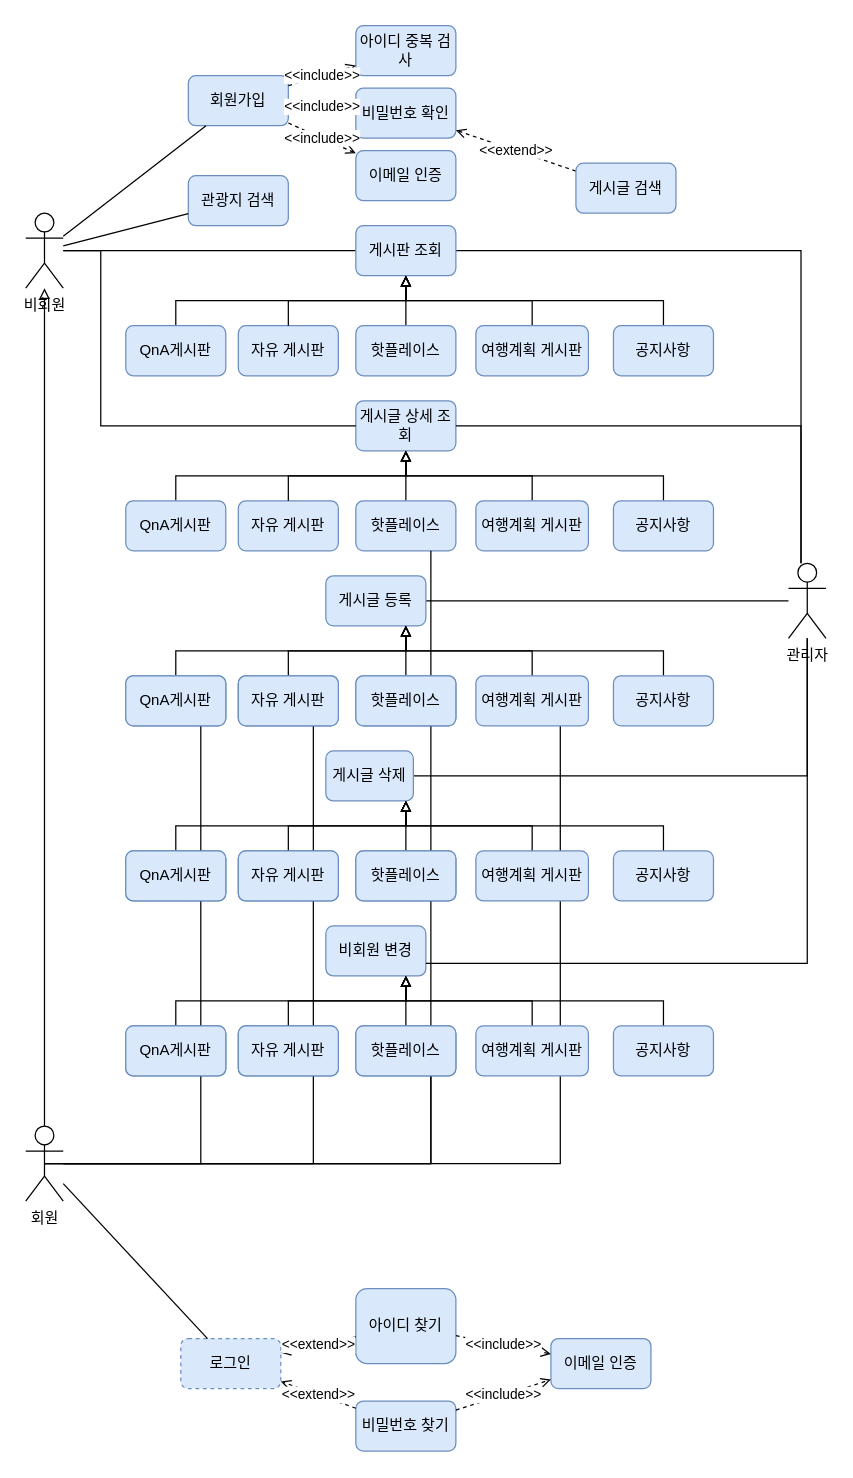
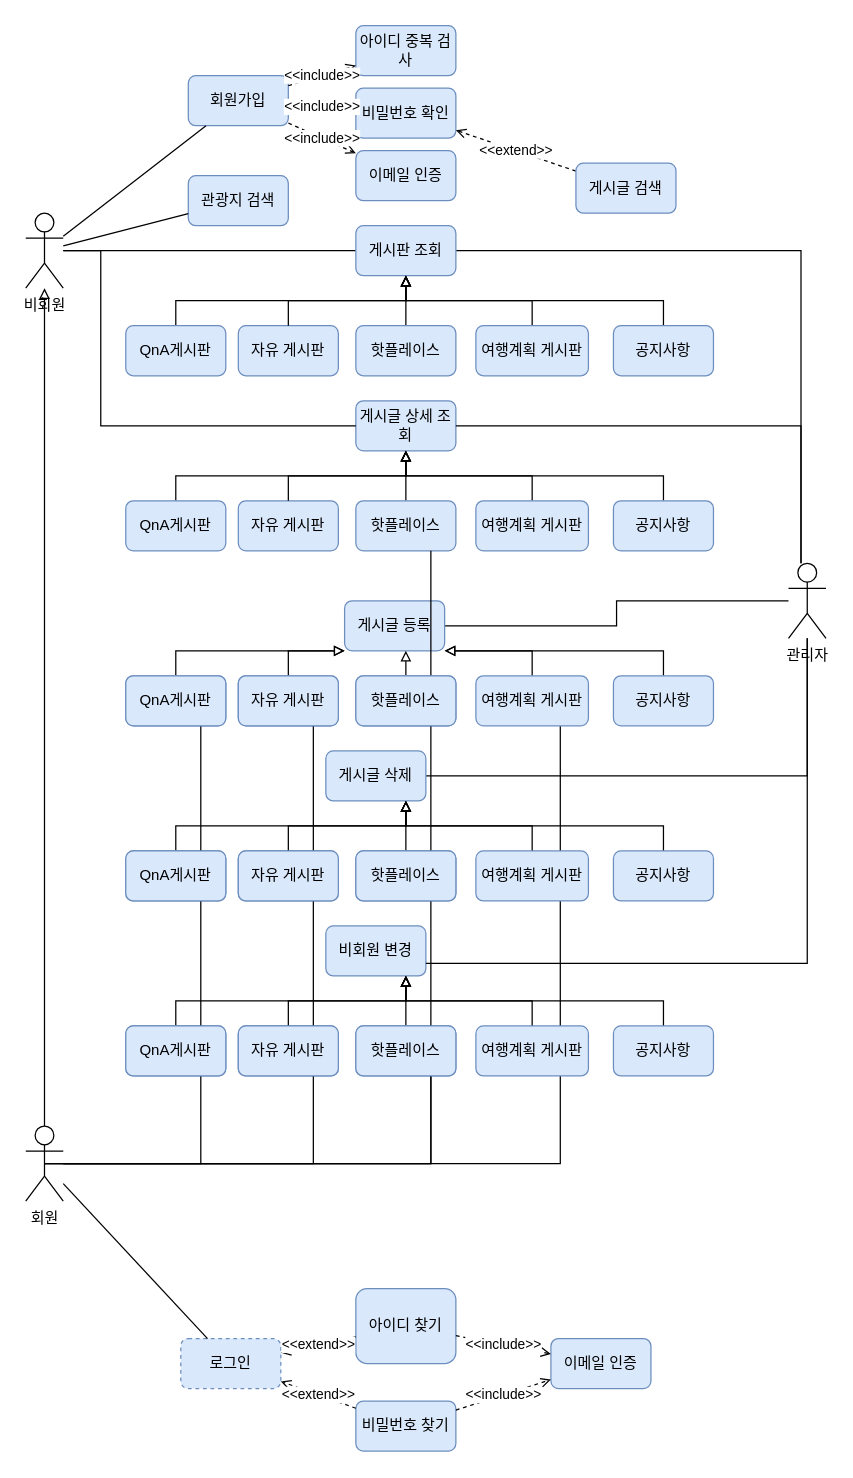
(376, 601) -> (394, 626)
(369, 776) -> (376, 776)
